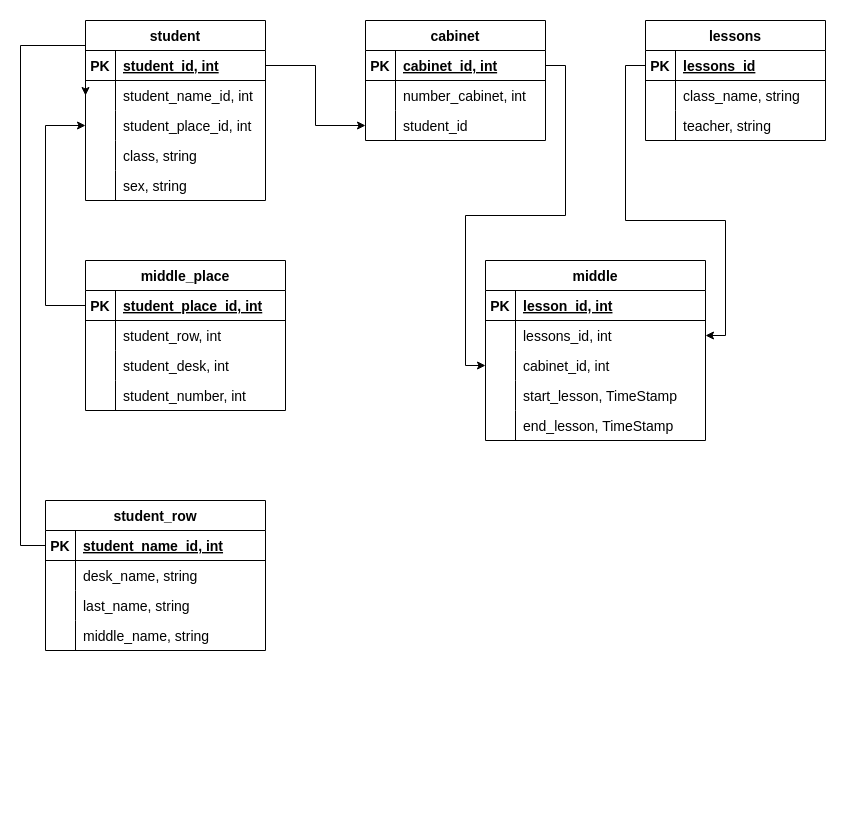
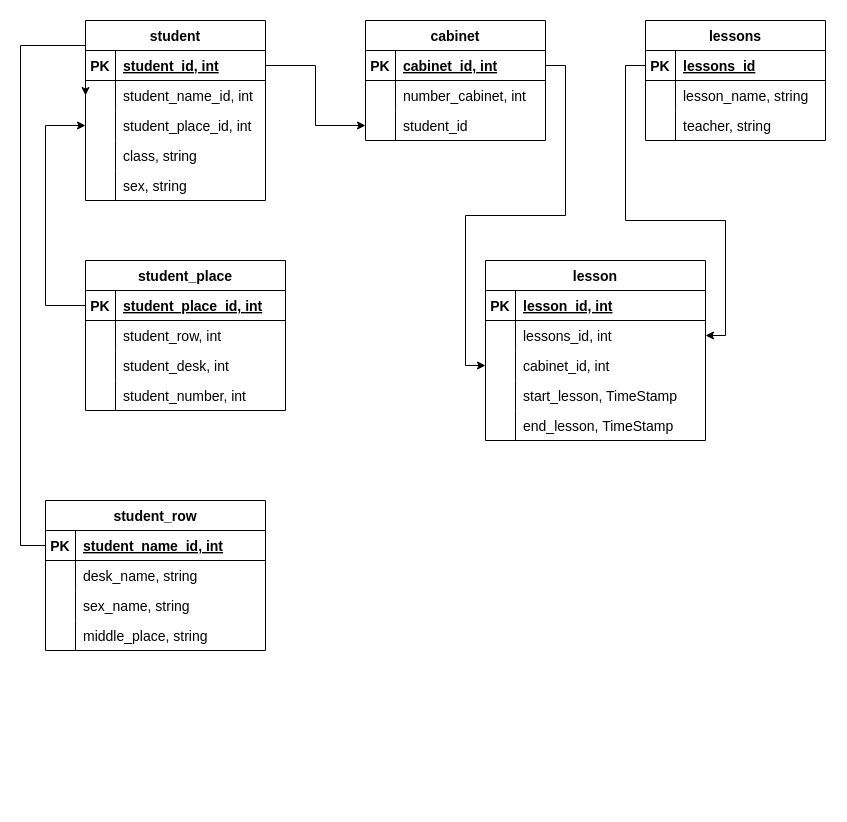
(746, 96) -> (750, 96)
(185, 276) -> (185, 276)
(595, 276) -> (595, 276)
(142, 606) -> (140, 606)
(148, 636) -> (150, 636)
